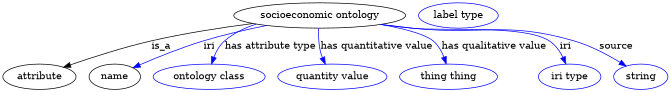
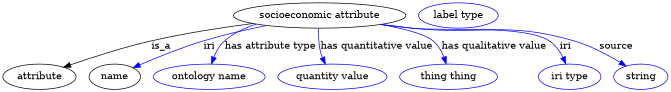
(320, 15) -> (320, 15)
(209, 77) -> (209, 77)
